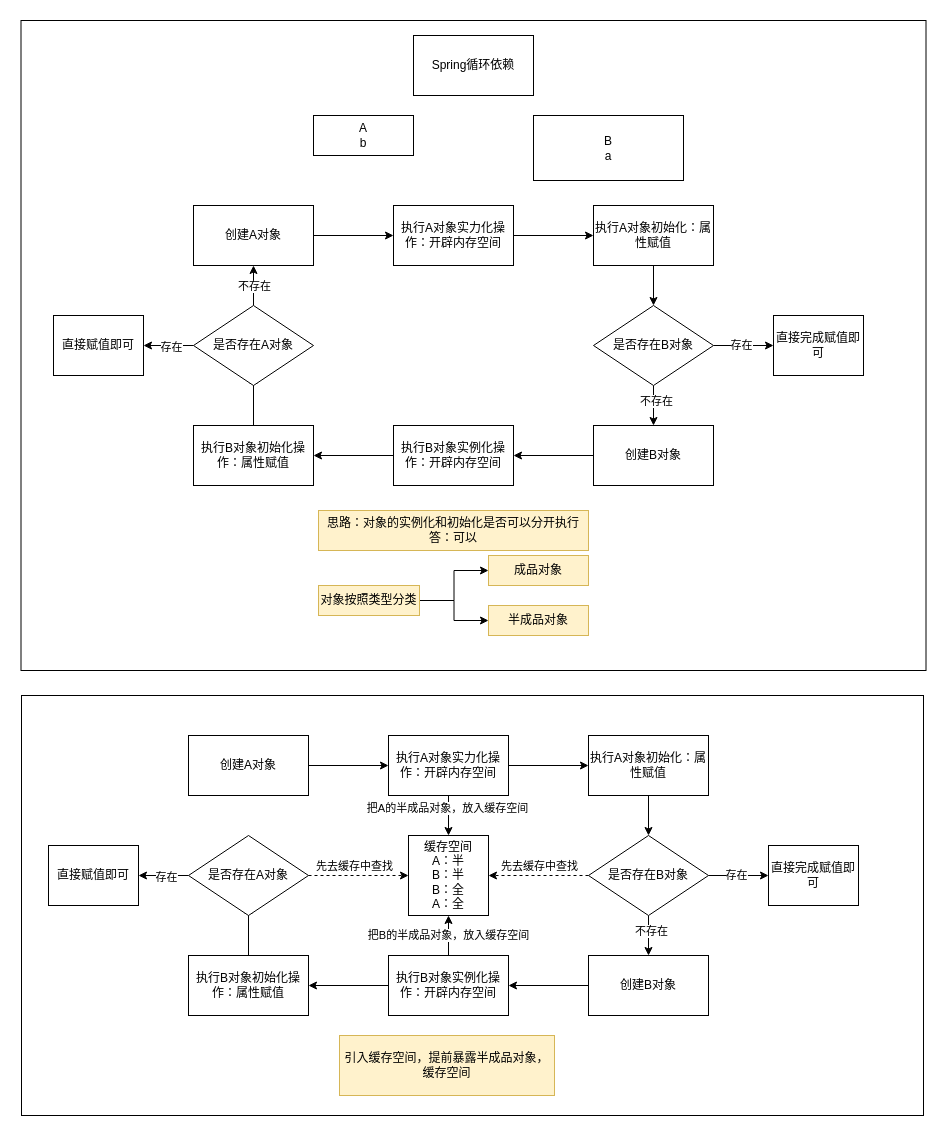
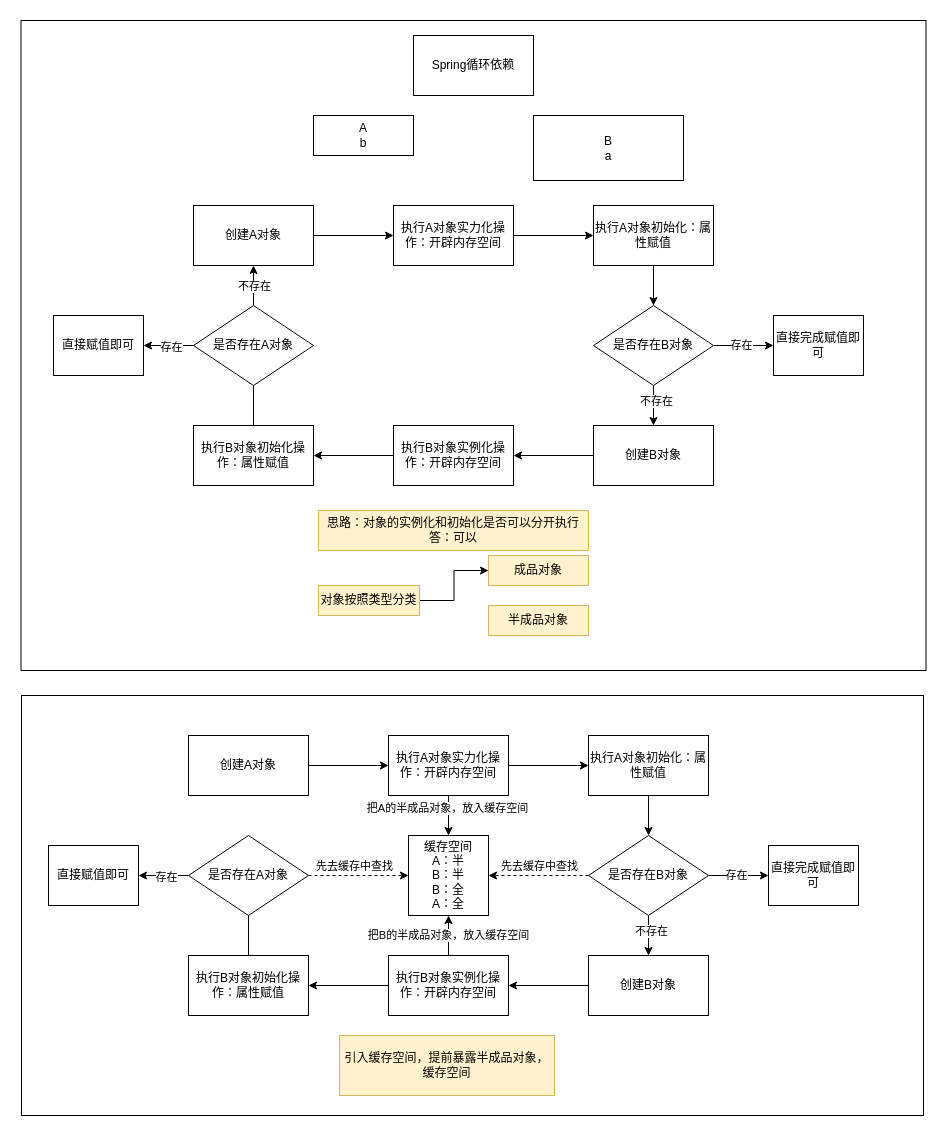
(458, 621) -> none
